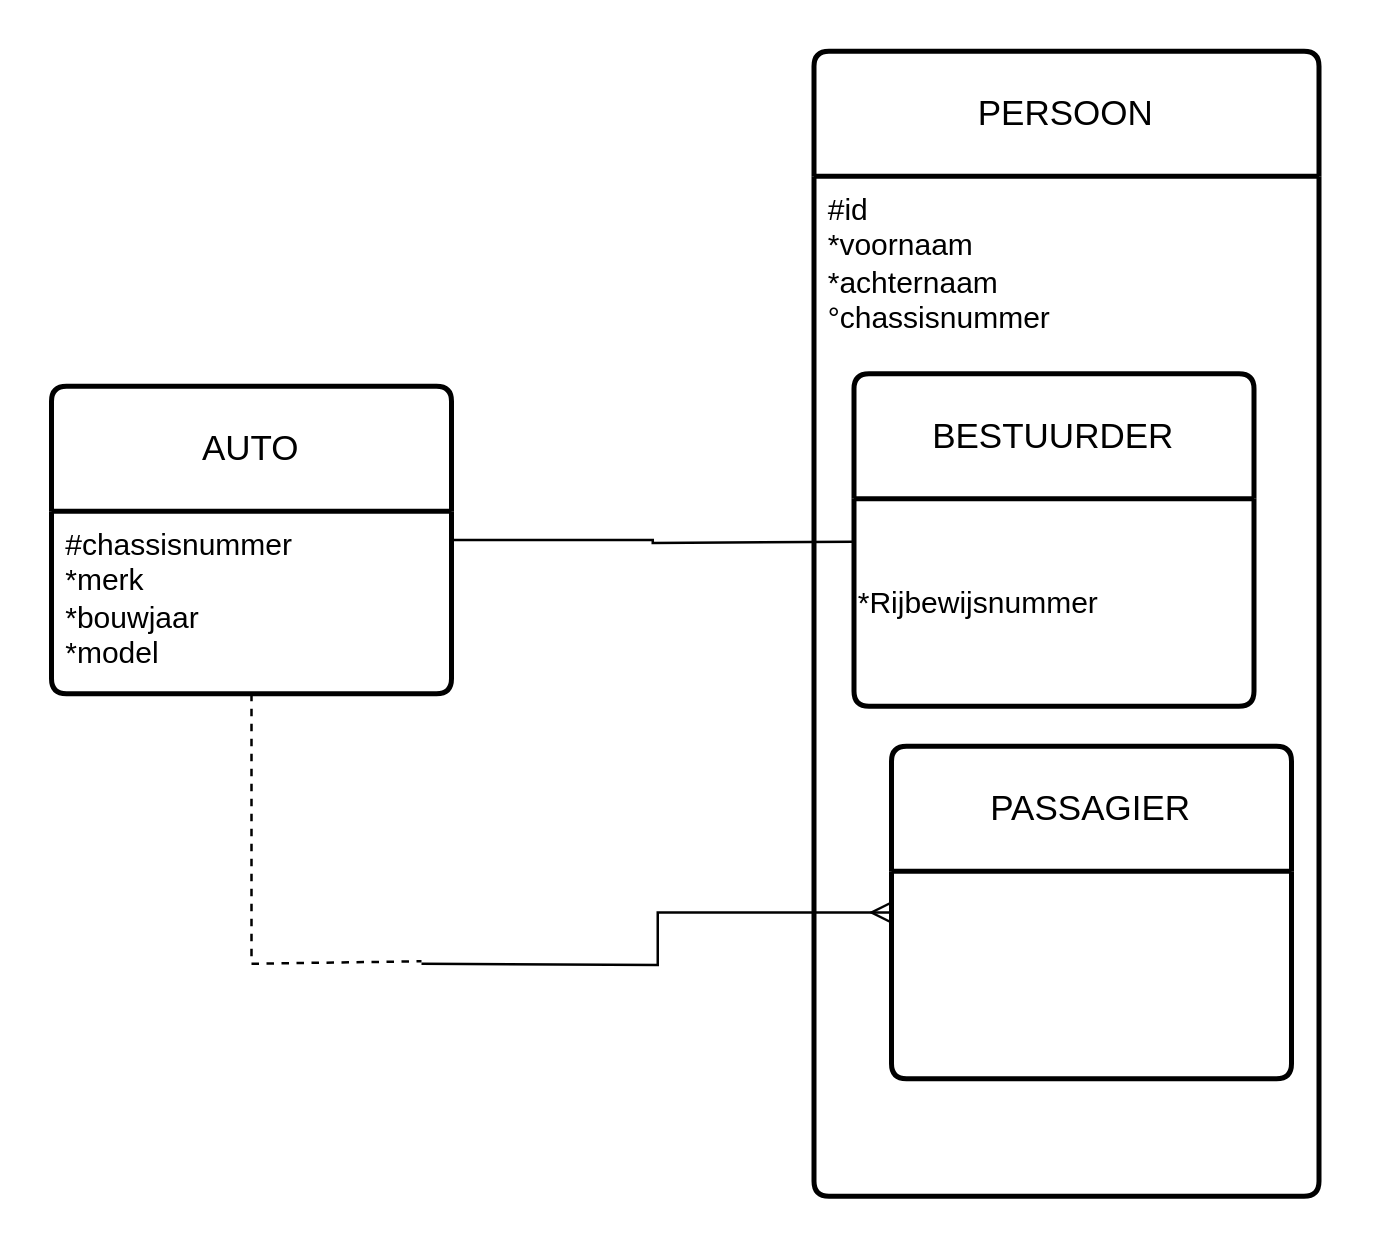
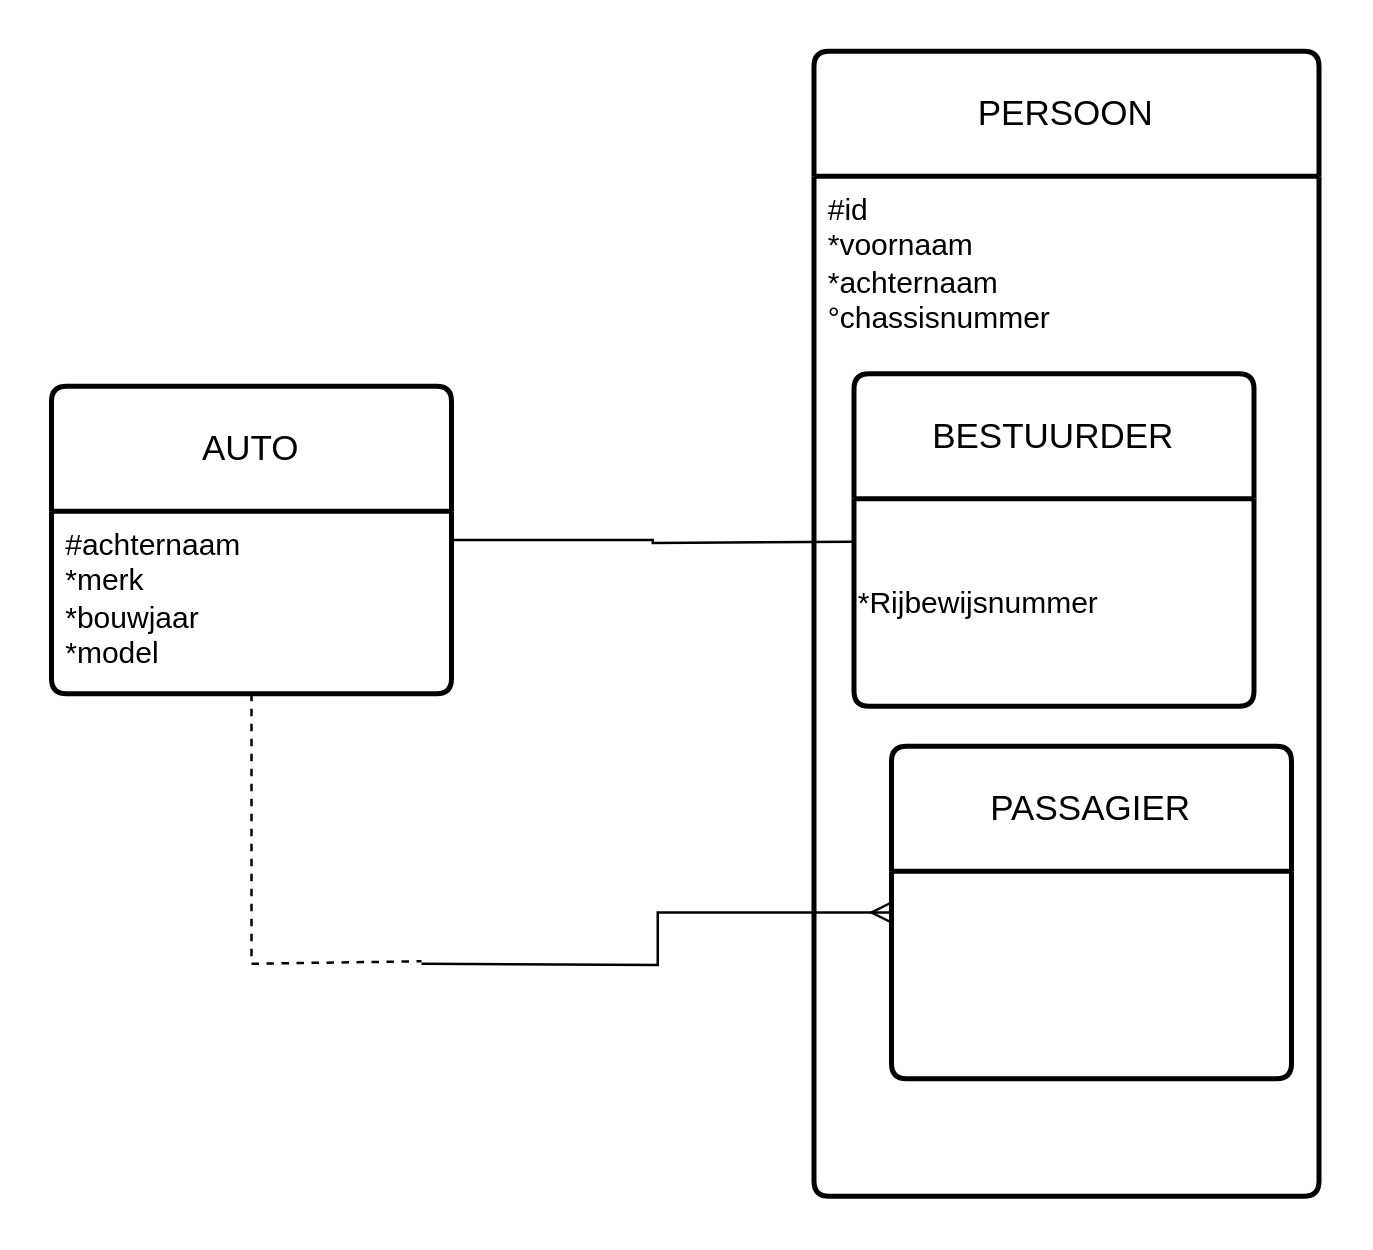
(180, 601) -> (159, 601)
